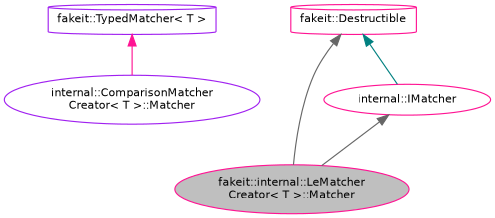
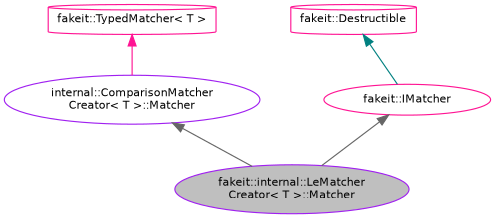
(132, 19) -> (132, 19)
(407, 100) -> (407, 100)
(305, 101) -> (217, 147)
(292, 189) -> (292, 189)
